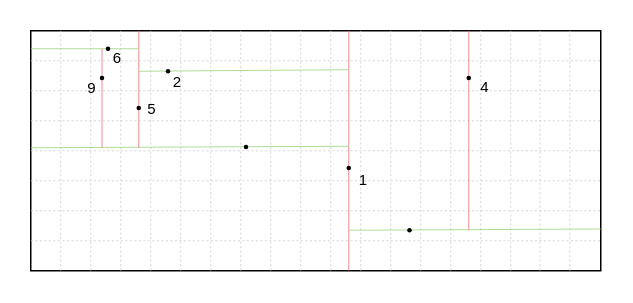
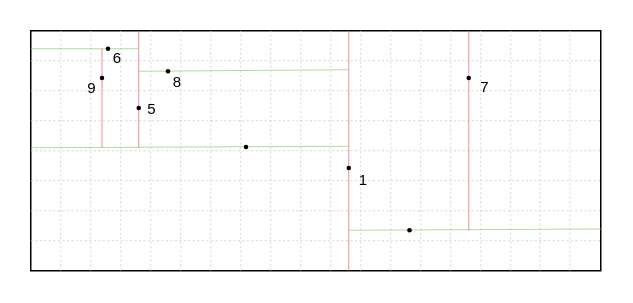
(178, 82) -> (178, 82)
(485, 86) -> (485, 86)
